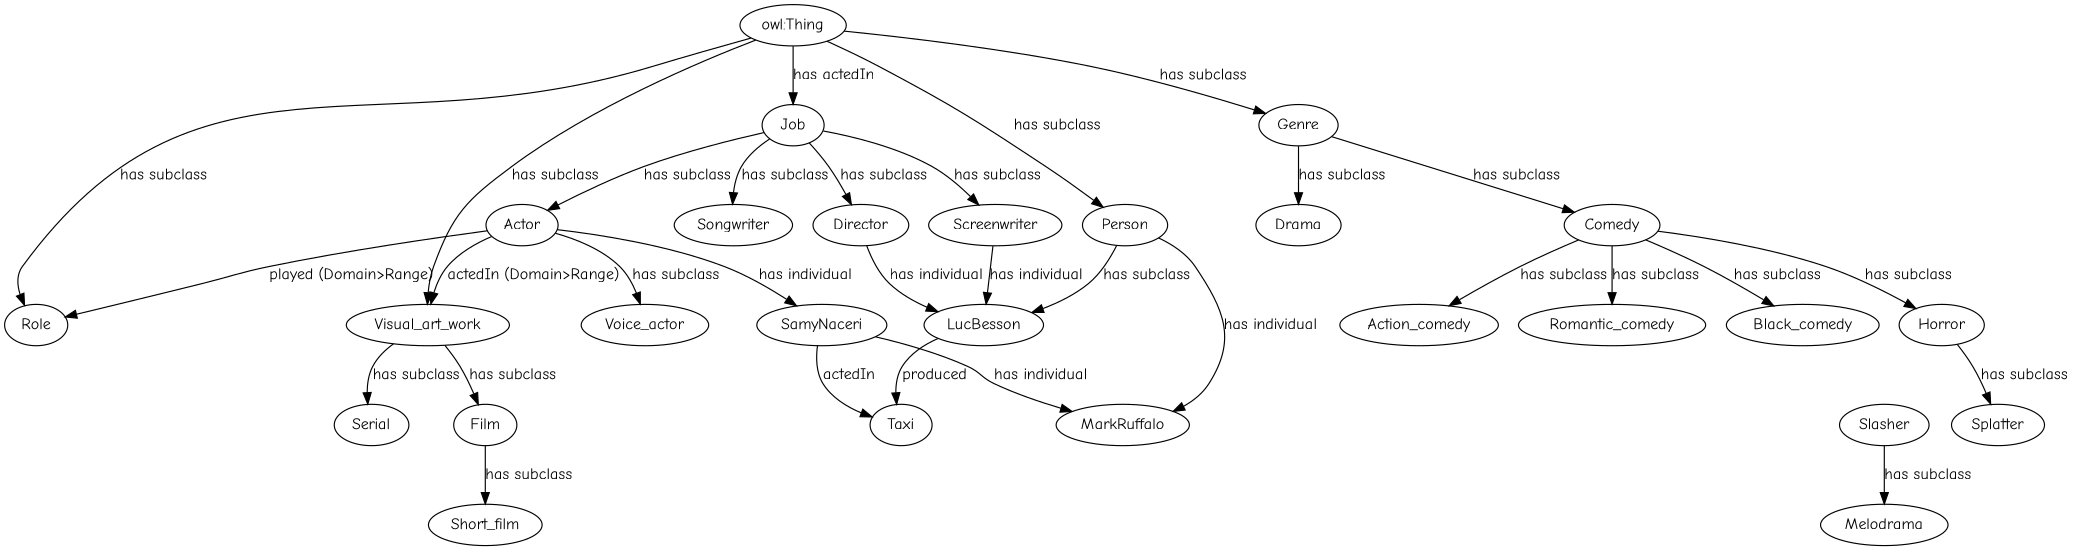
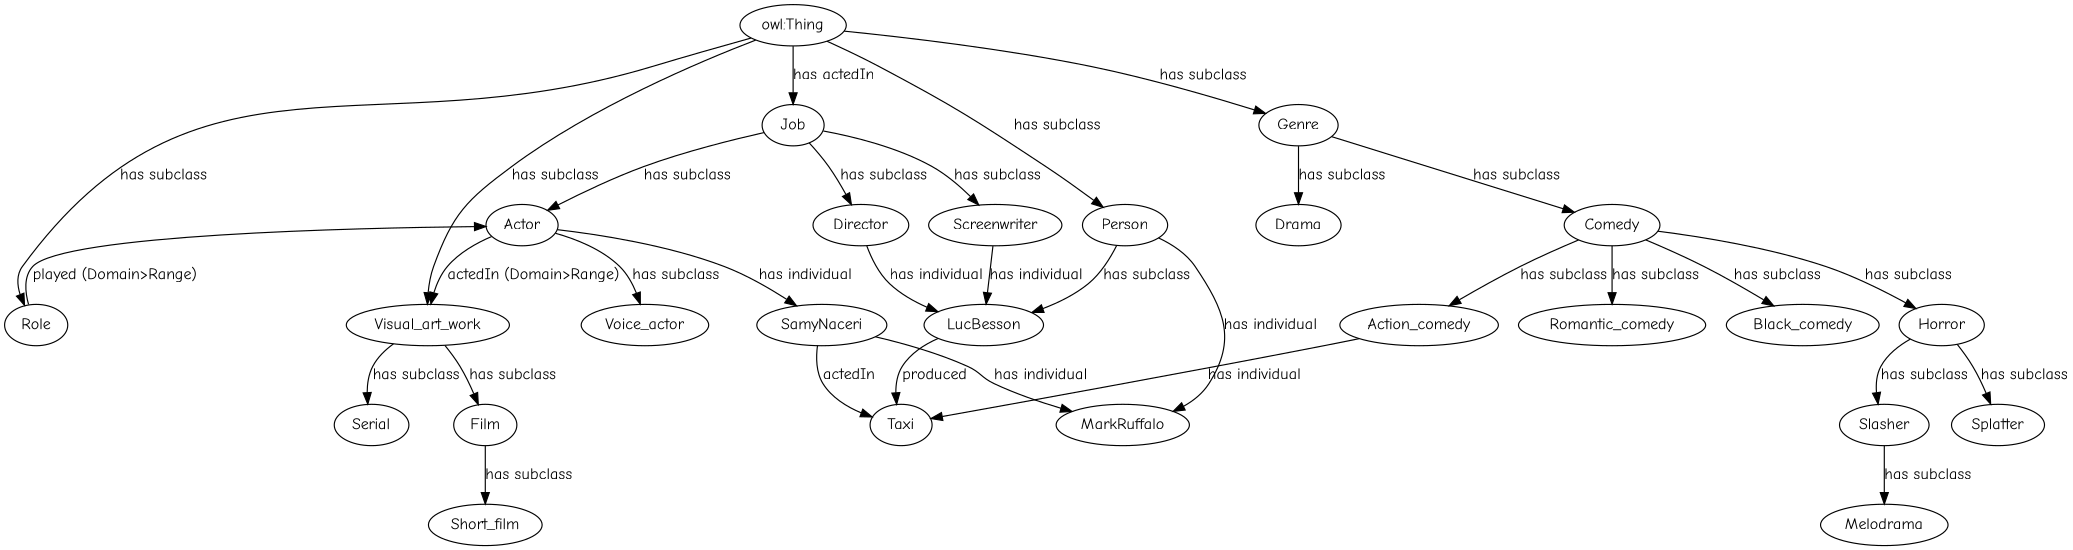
(733, 225) -> none
(280, 264) -> (232, 234)
none -> (1885, 361)
none -> (1151, 379)
